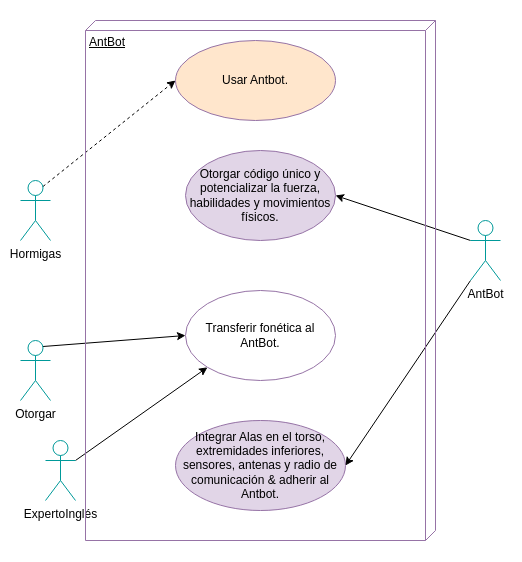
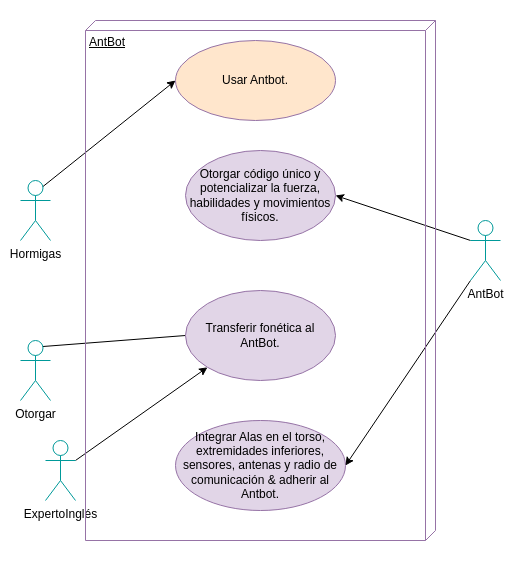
(106, 136) -> (106, 136)
(177, 336) -> (180, 336)
(261, 336) -> (261, 336)
